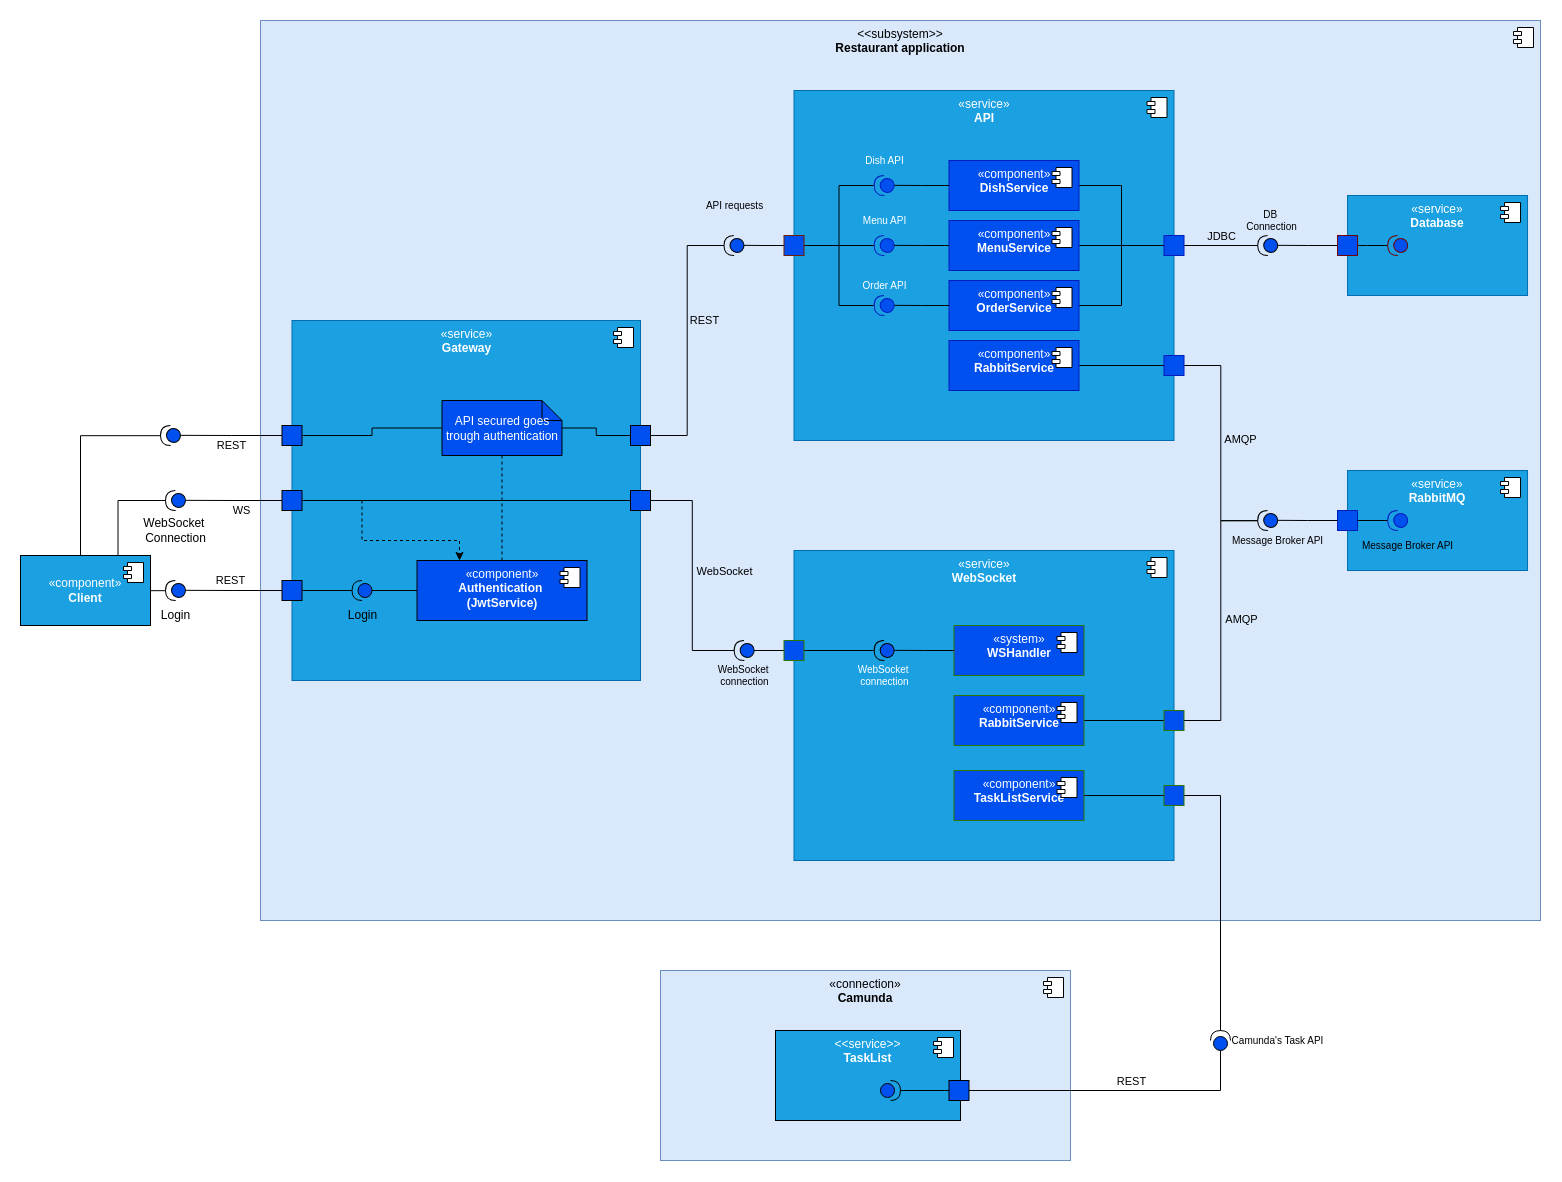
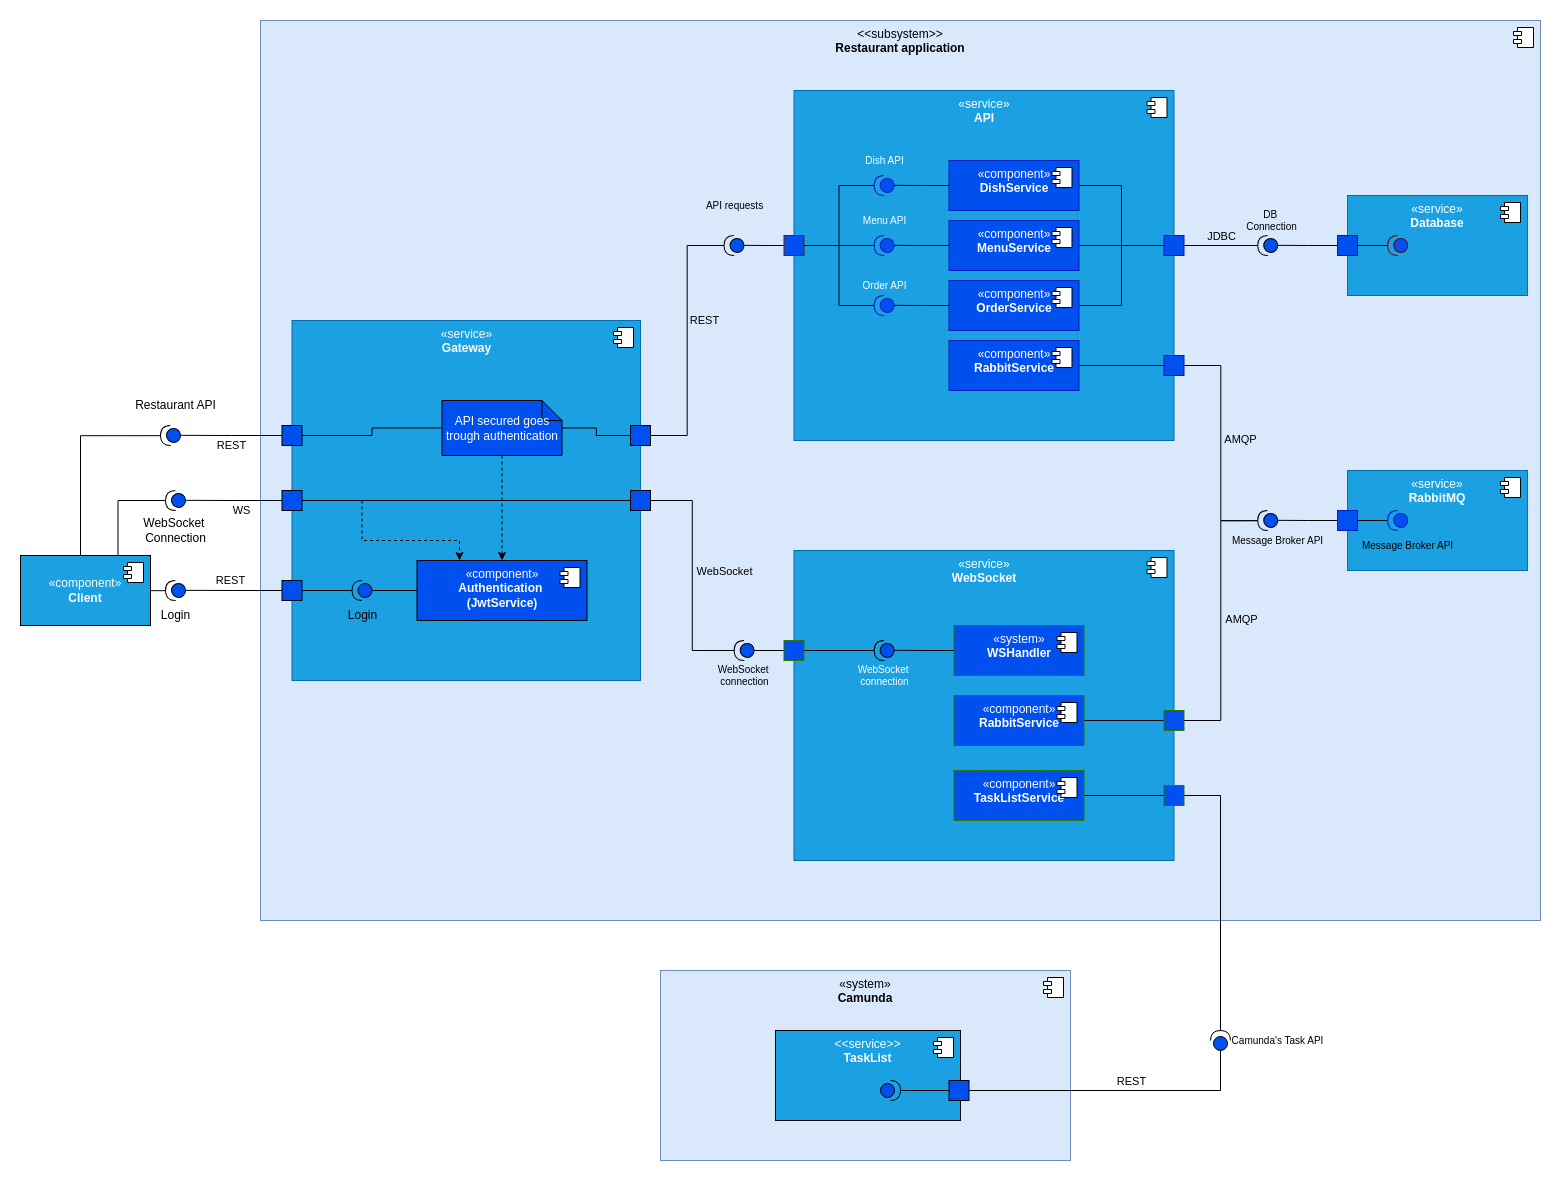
none -> (176, 406)
(502, 554) -> (502, 552)
(866, 992) -> (866, 992)
